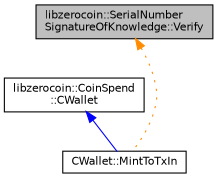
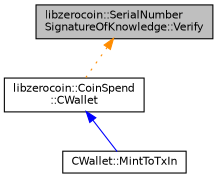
(156, 101) -> (96, 63)
